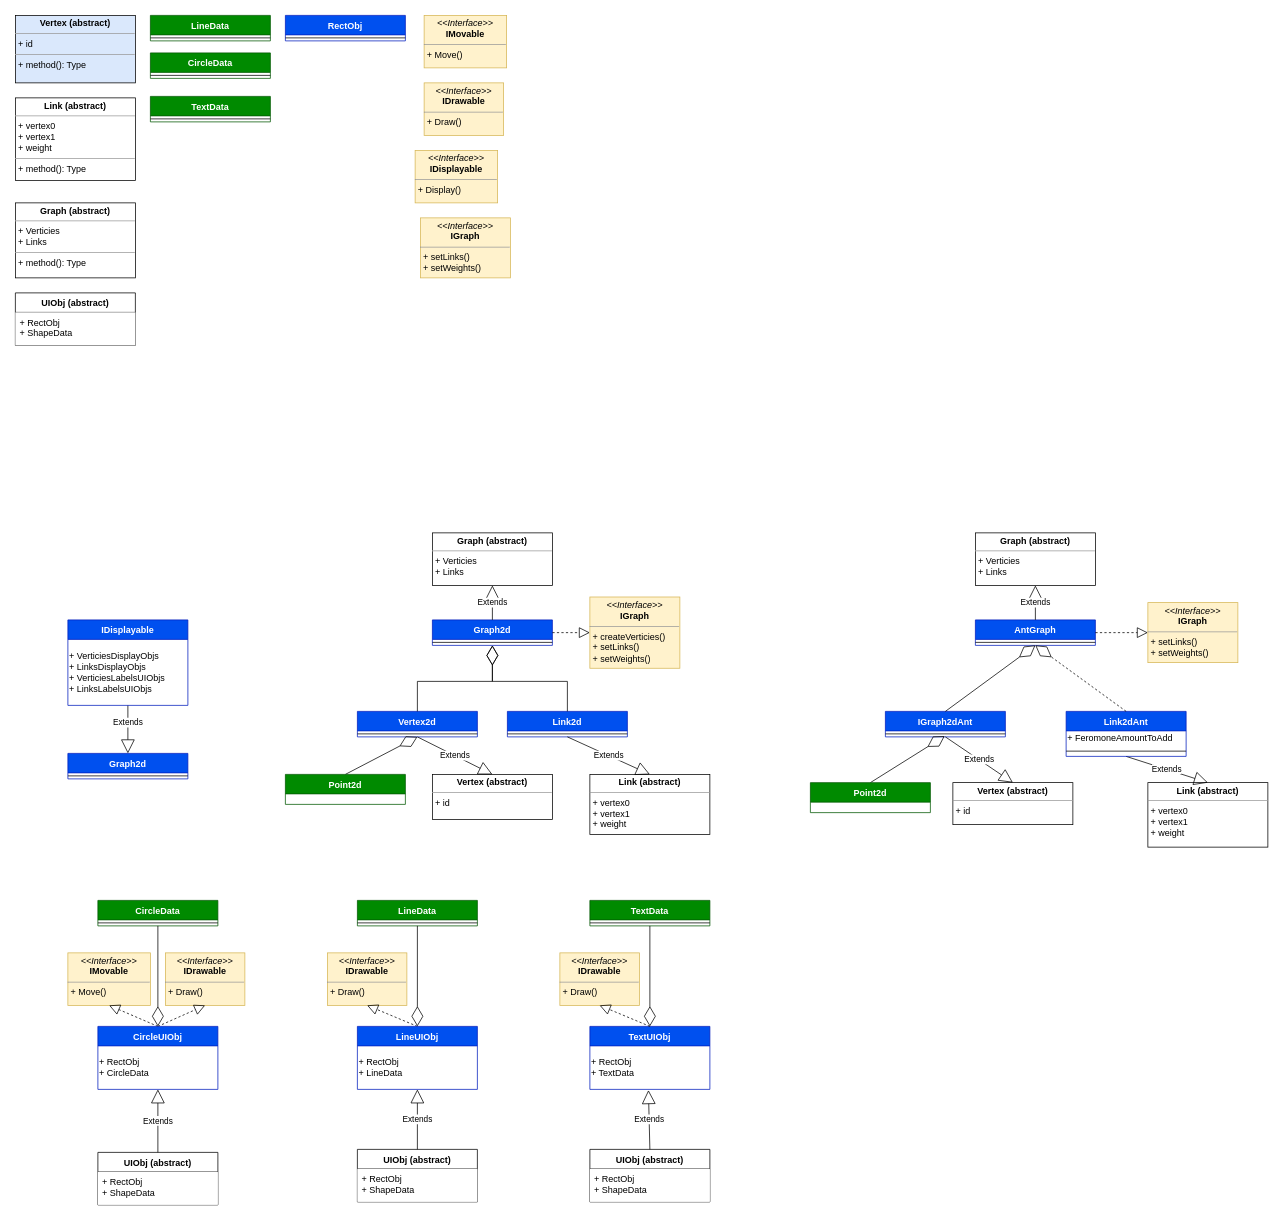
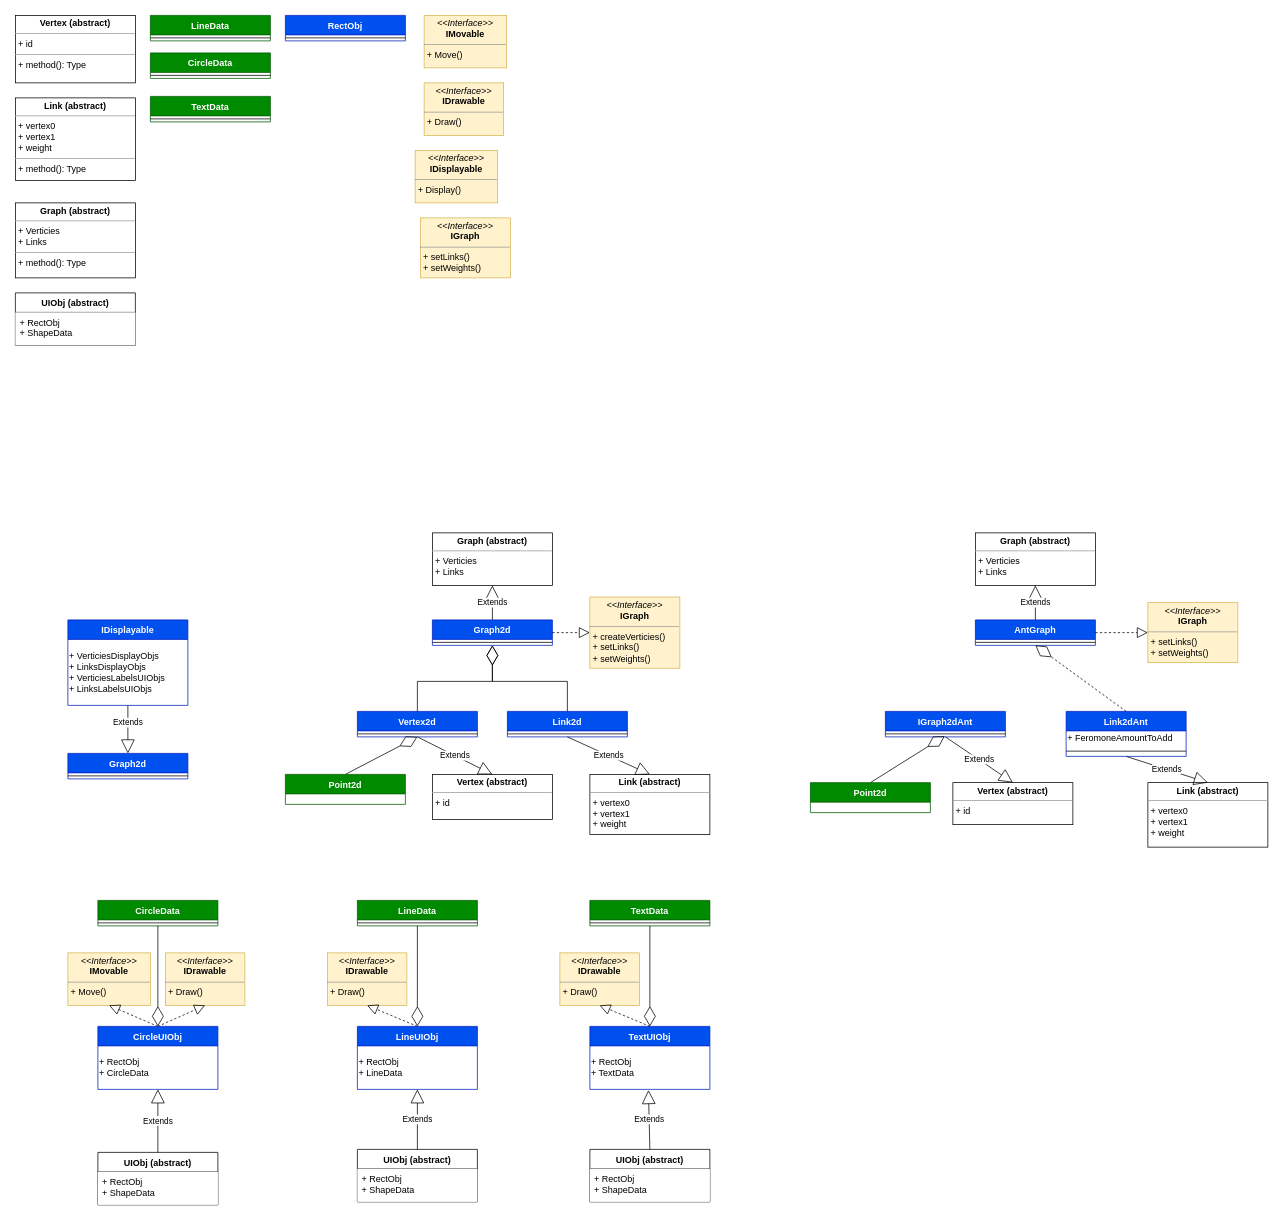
(75, 49) -> (75, 49)
(983, 684) -> none
